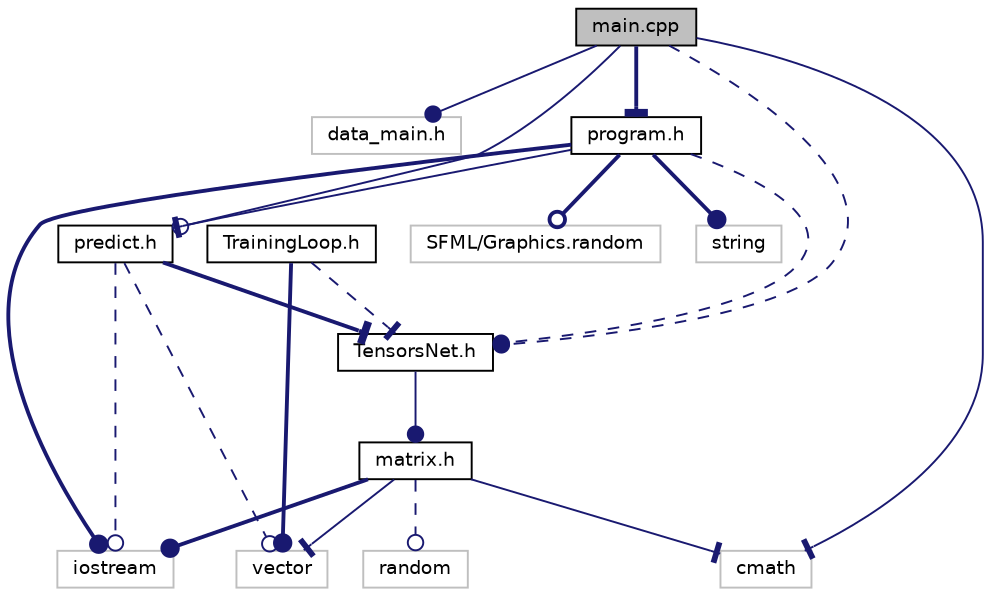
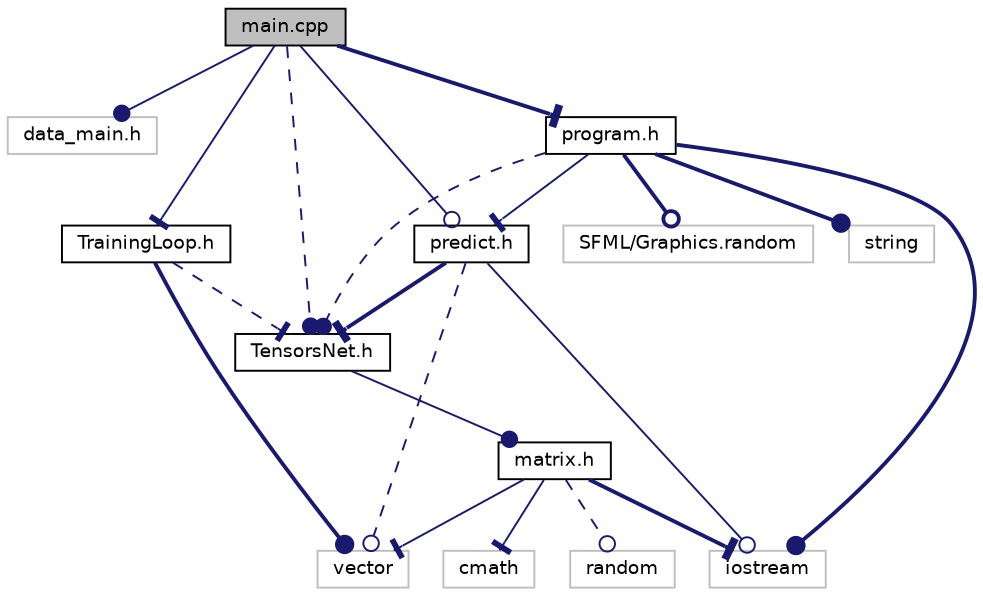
(983, 243) -> (219, 132)
(115, 399) -> (614, 401)
(268, 514) -> (657, 513)
